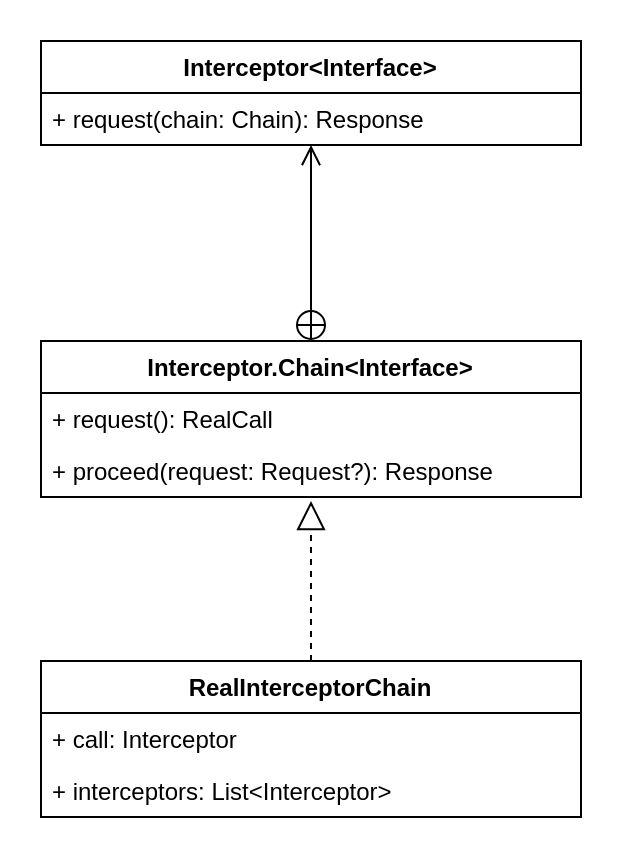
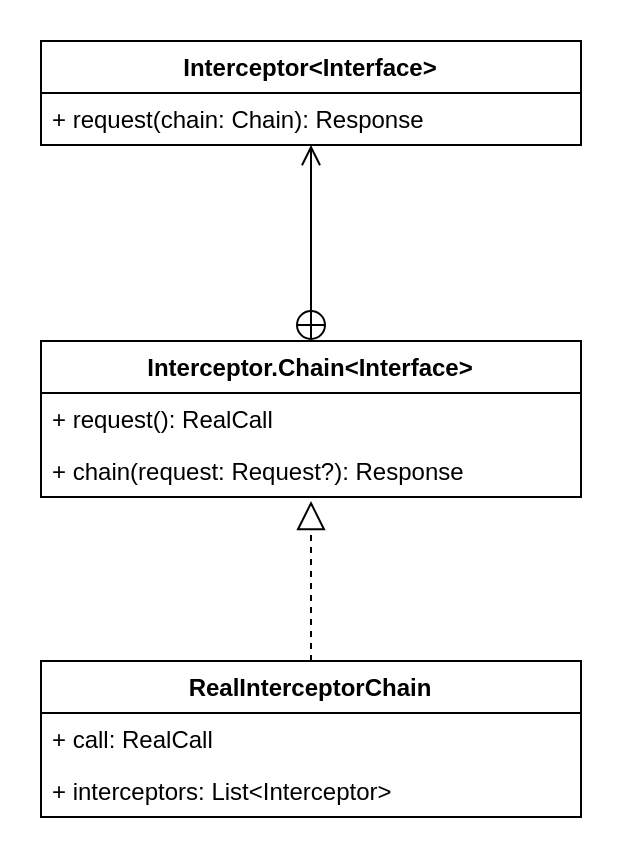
(292, 472) -> (275, 472)
(164, 740) -> (135, 740)
